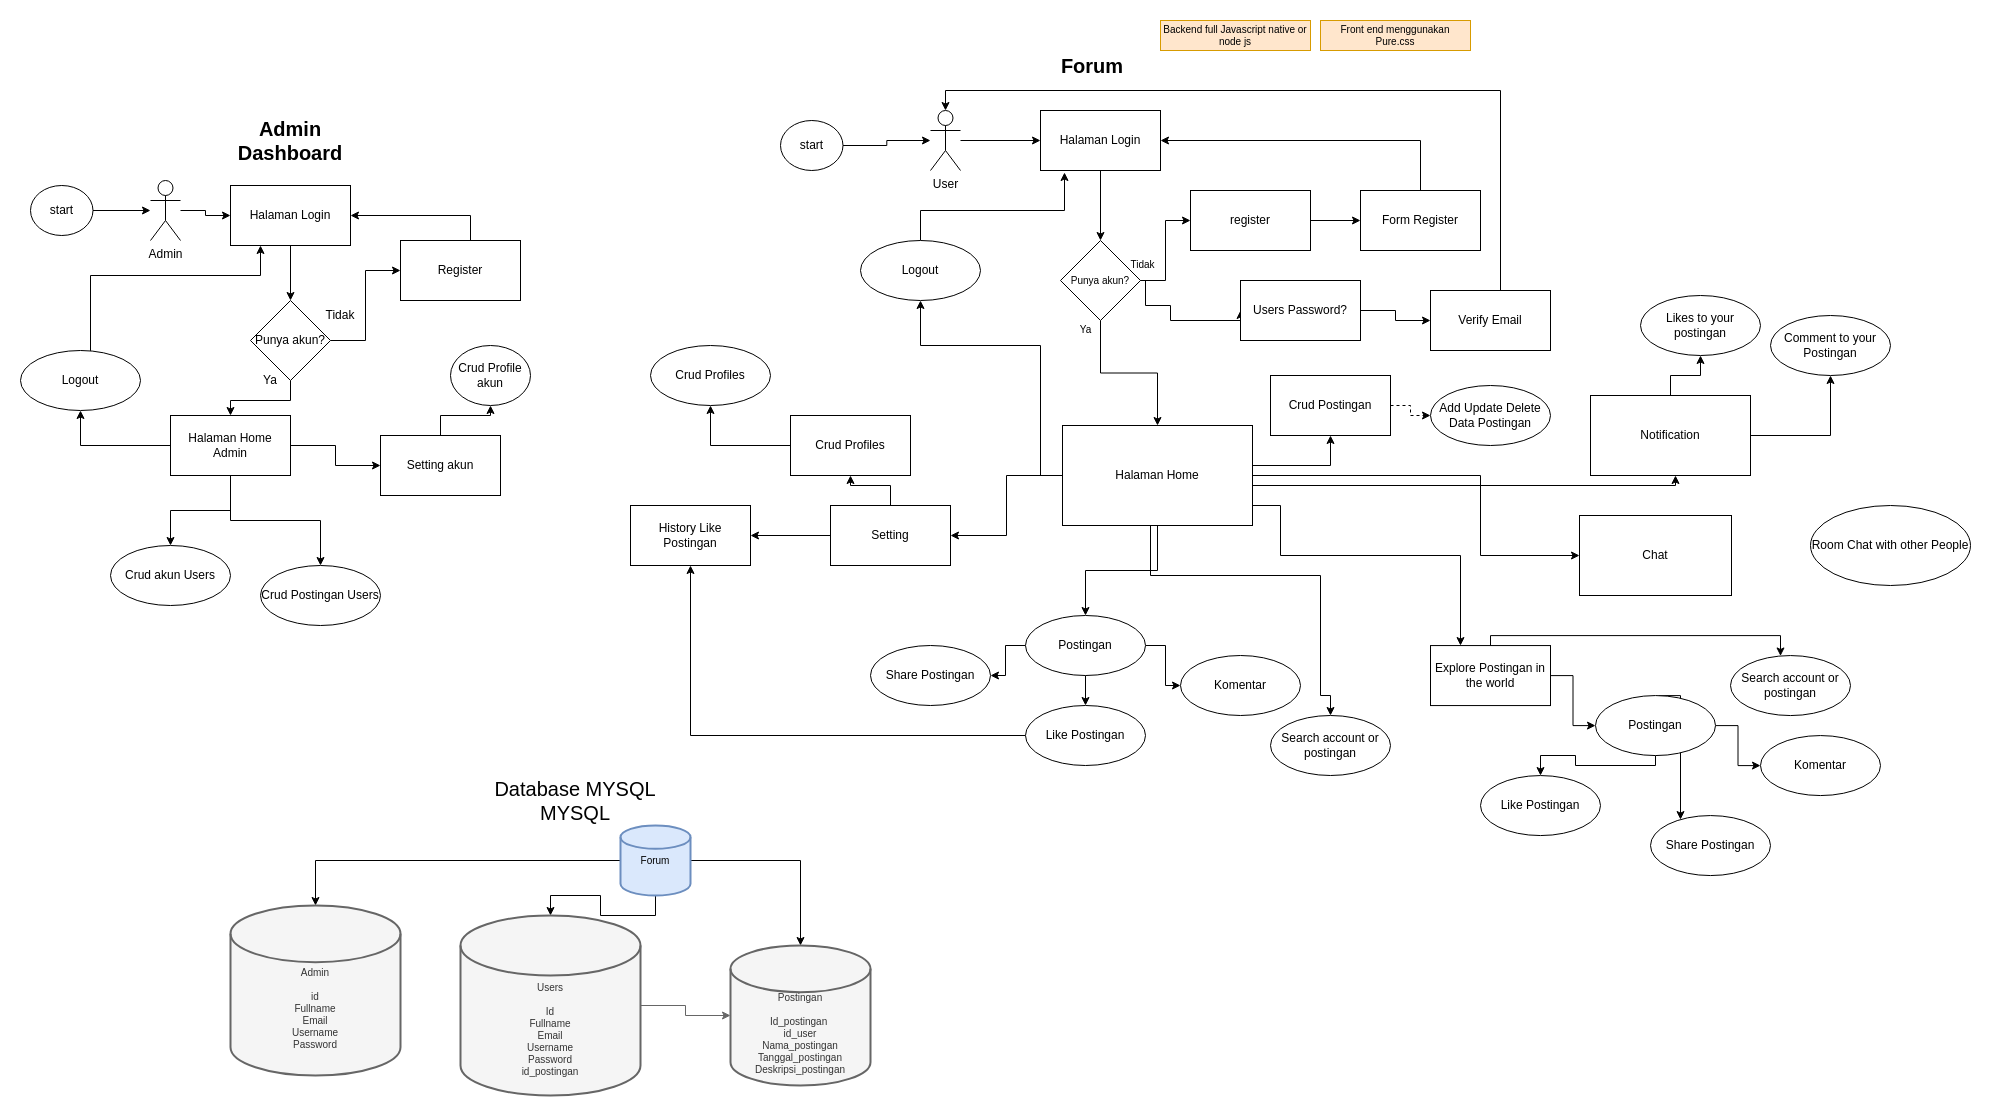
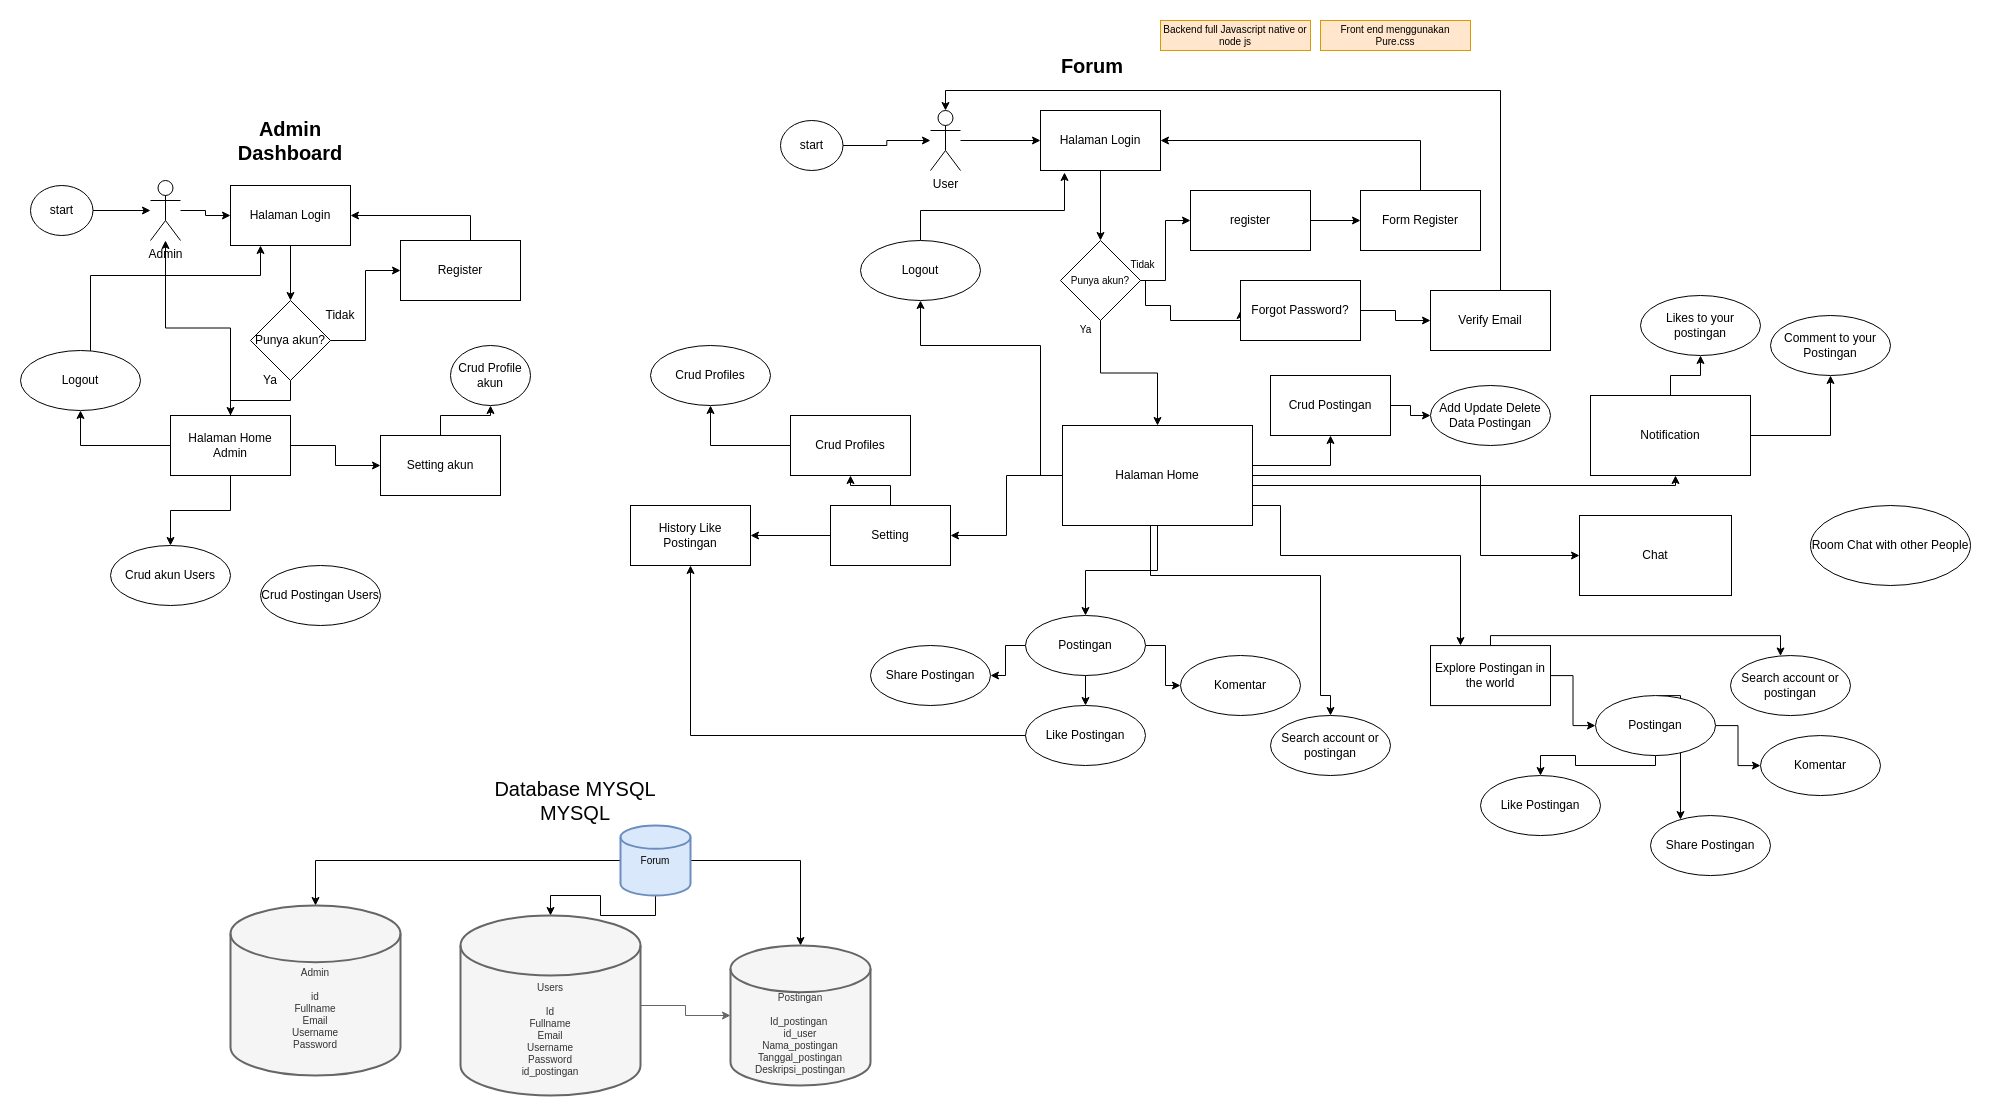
(1301, 311) -> (1301, 311)
(1411, 408) -> (1411, 408)
(290, 521) -> (193, 328)
